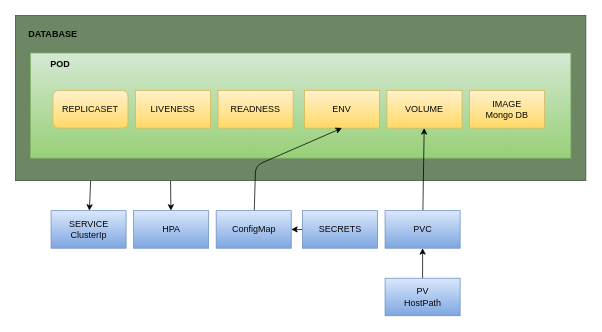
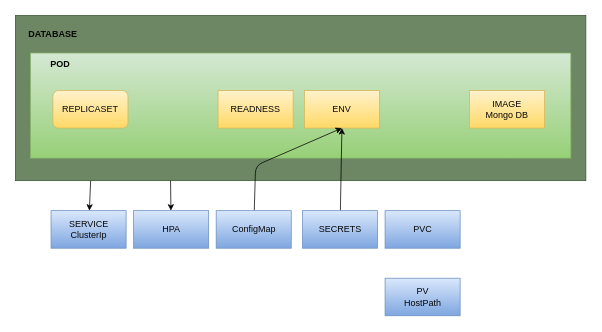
(173, 109) -> none
(424, 109) -> none
(423, 195) -> none
(299, 229) -> (340, 195)
(422, 266) -> none
